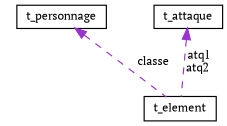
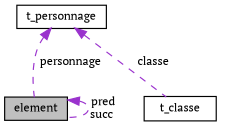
(188, 17) -> none
none -> (36, 109)
(180, 109) -> (180, 109)
